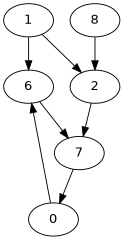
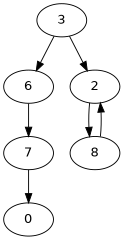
(29, 20) -> (62, 20)
(88, 115) -> (89, 115)
(42, 158) -> none
